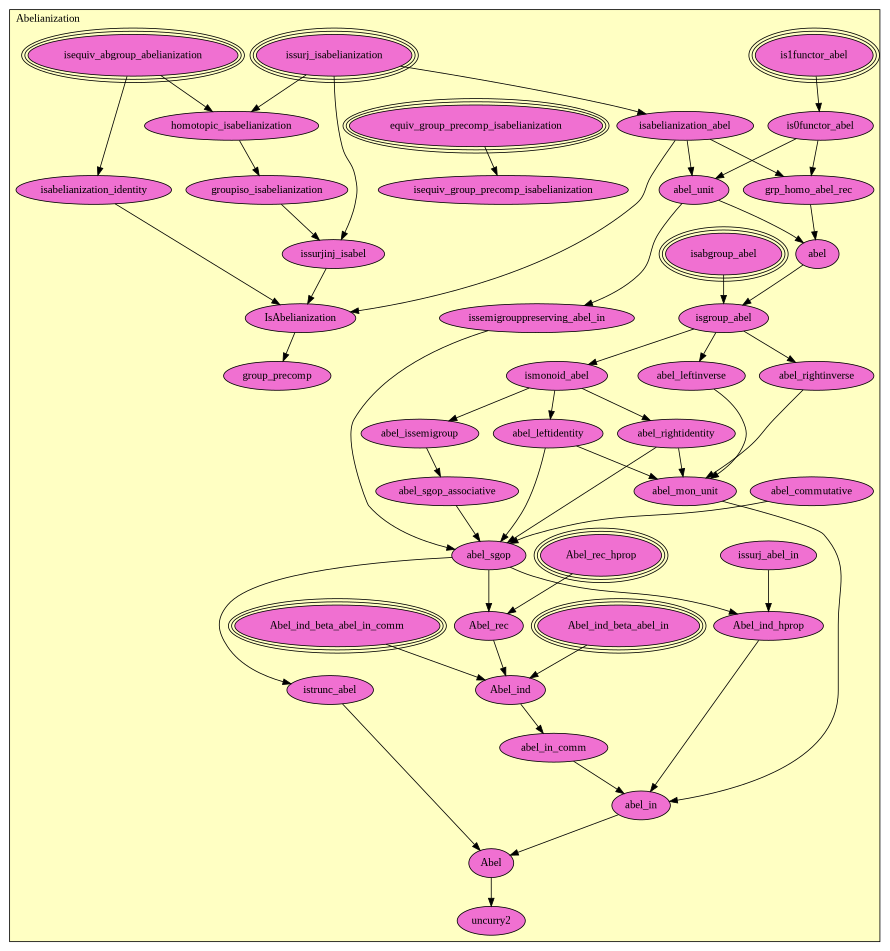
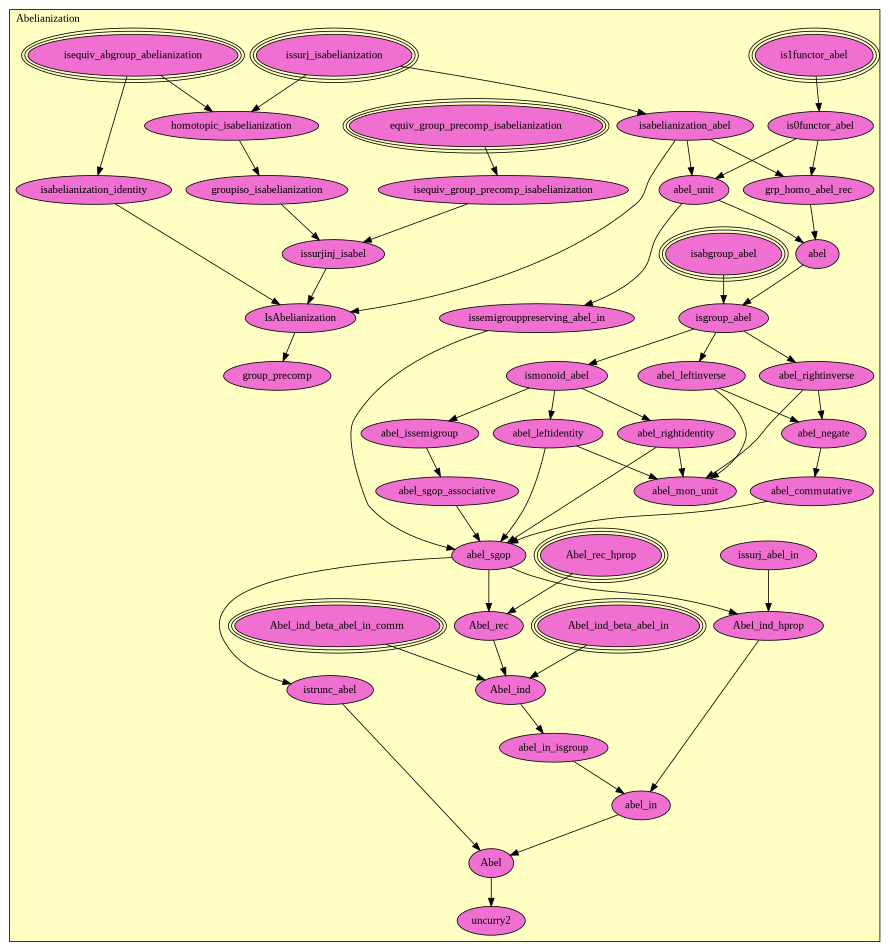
(346, 156) -> (419, 222)
none -> (824, 434)
(838, 662) -> none
(554, 748) -> (554, 748)
